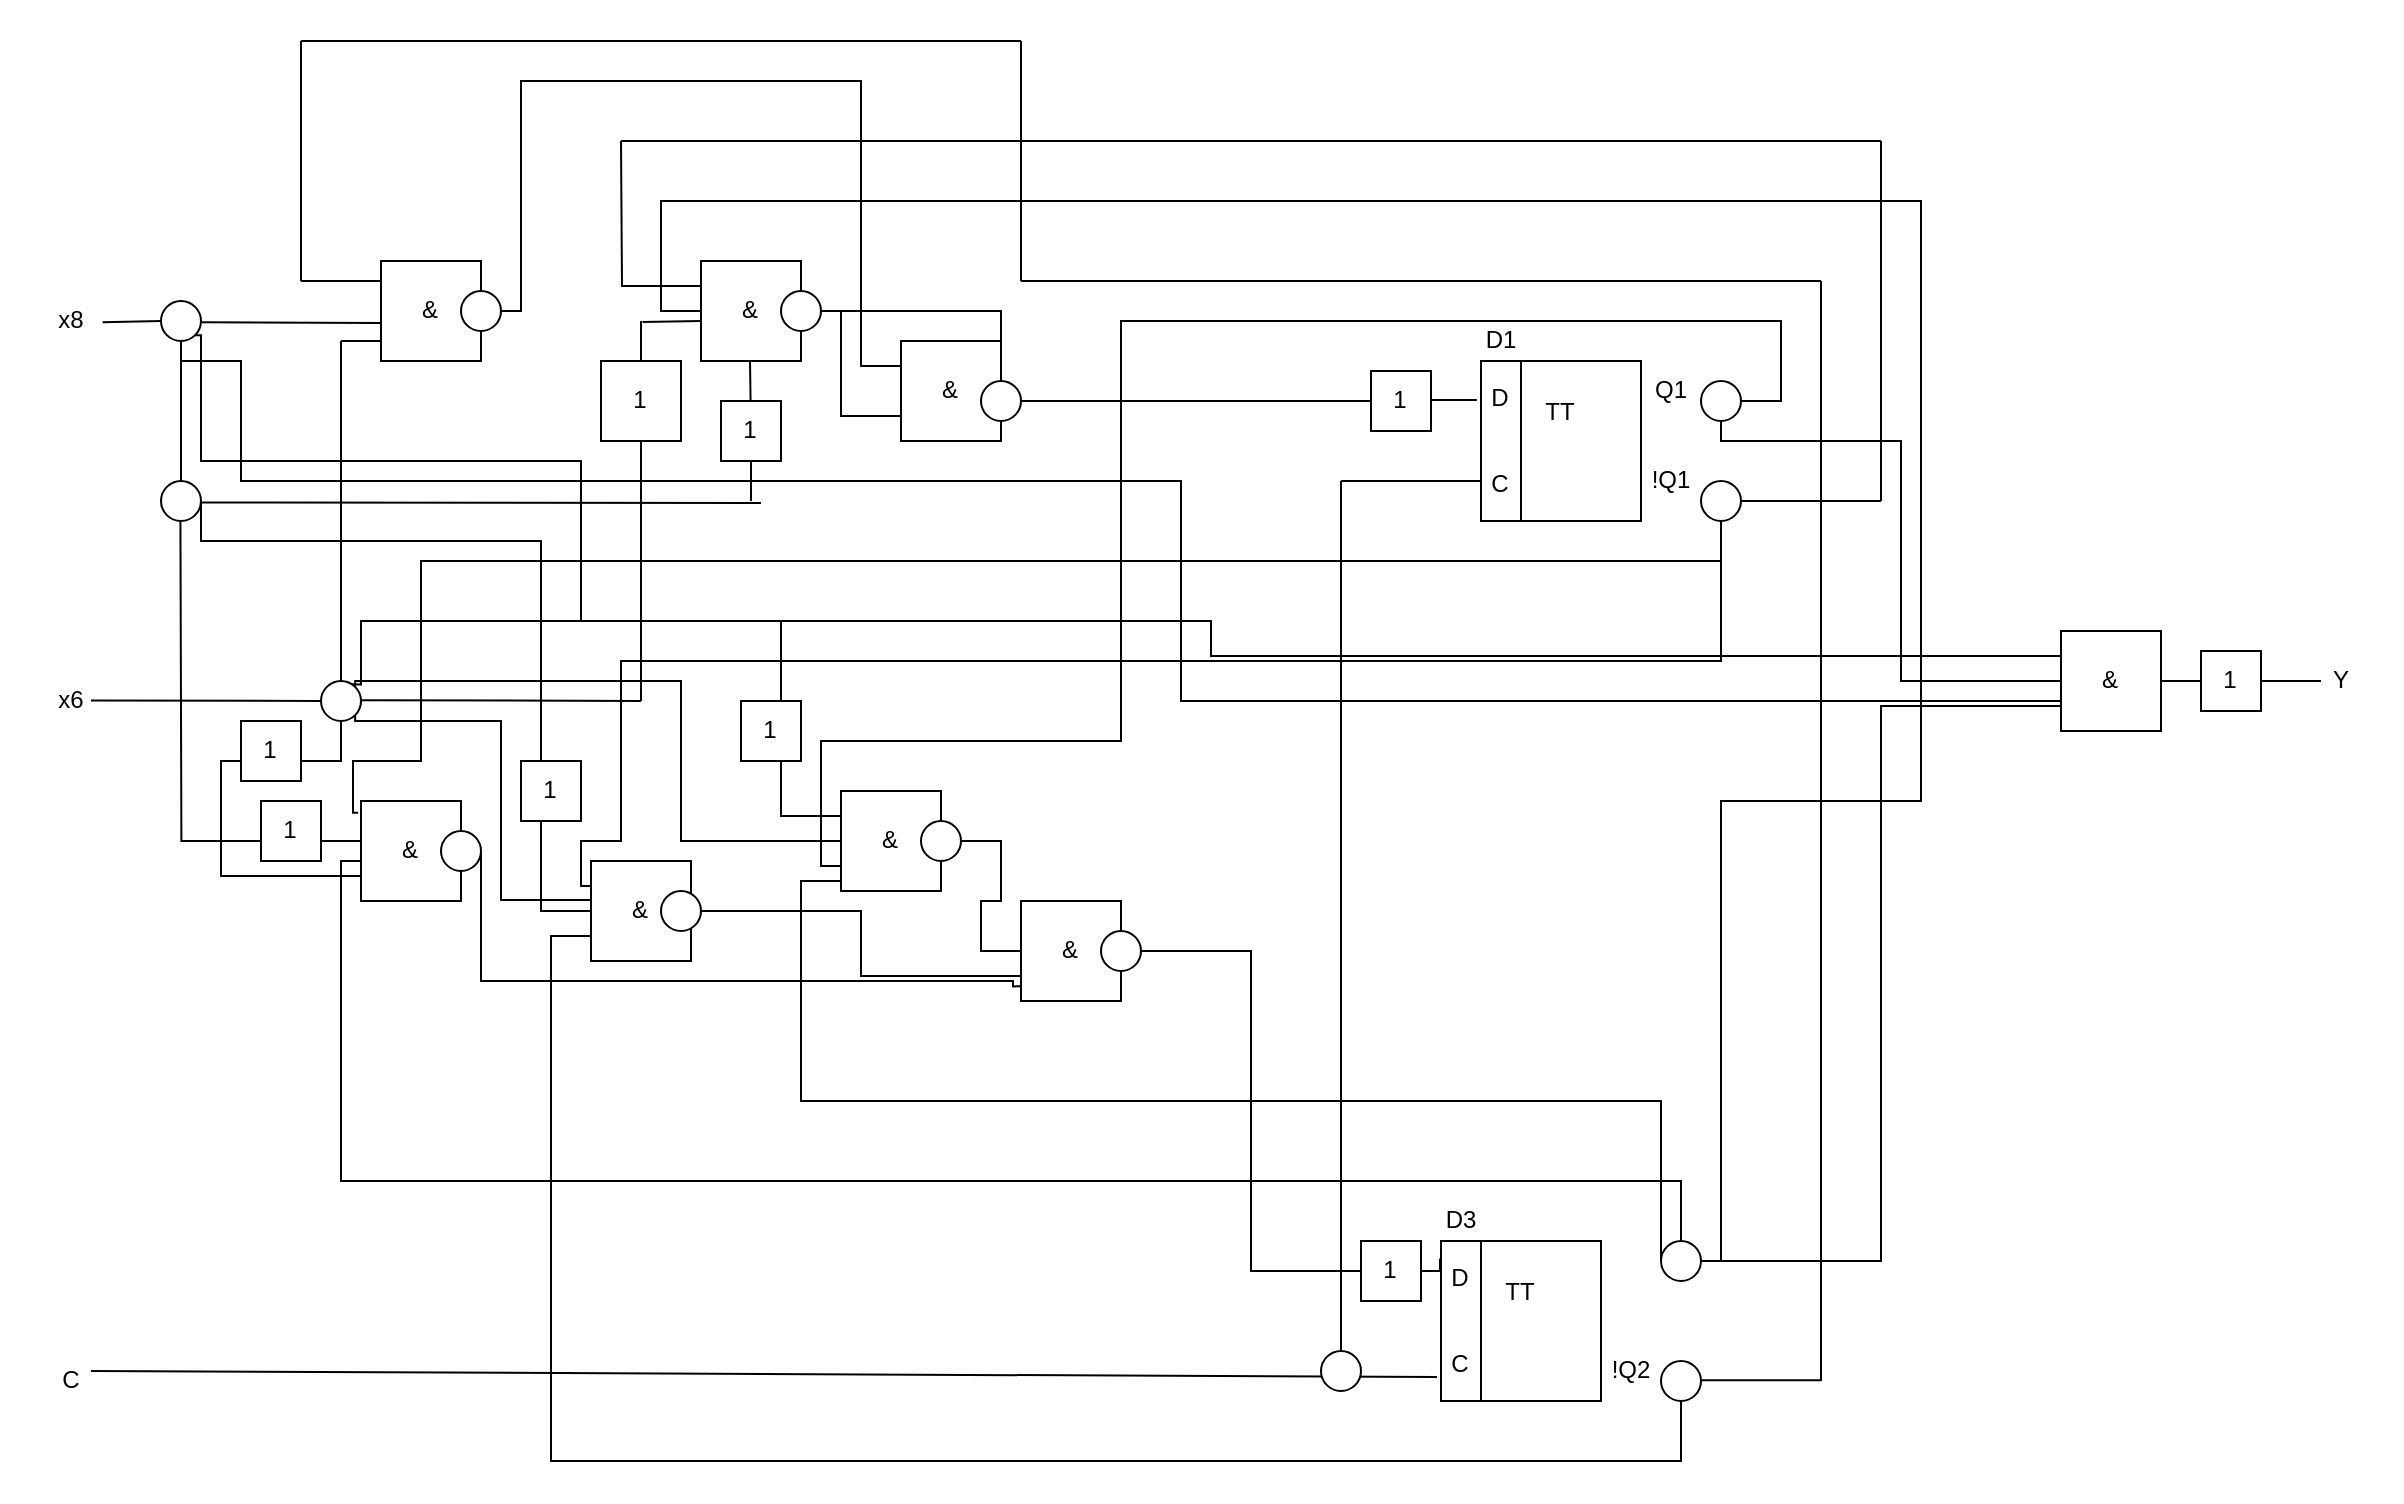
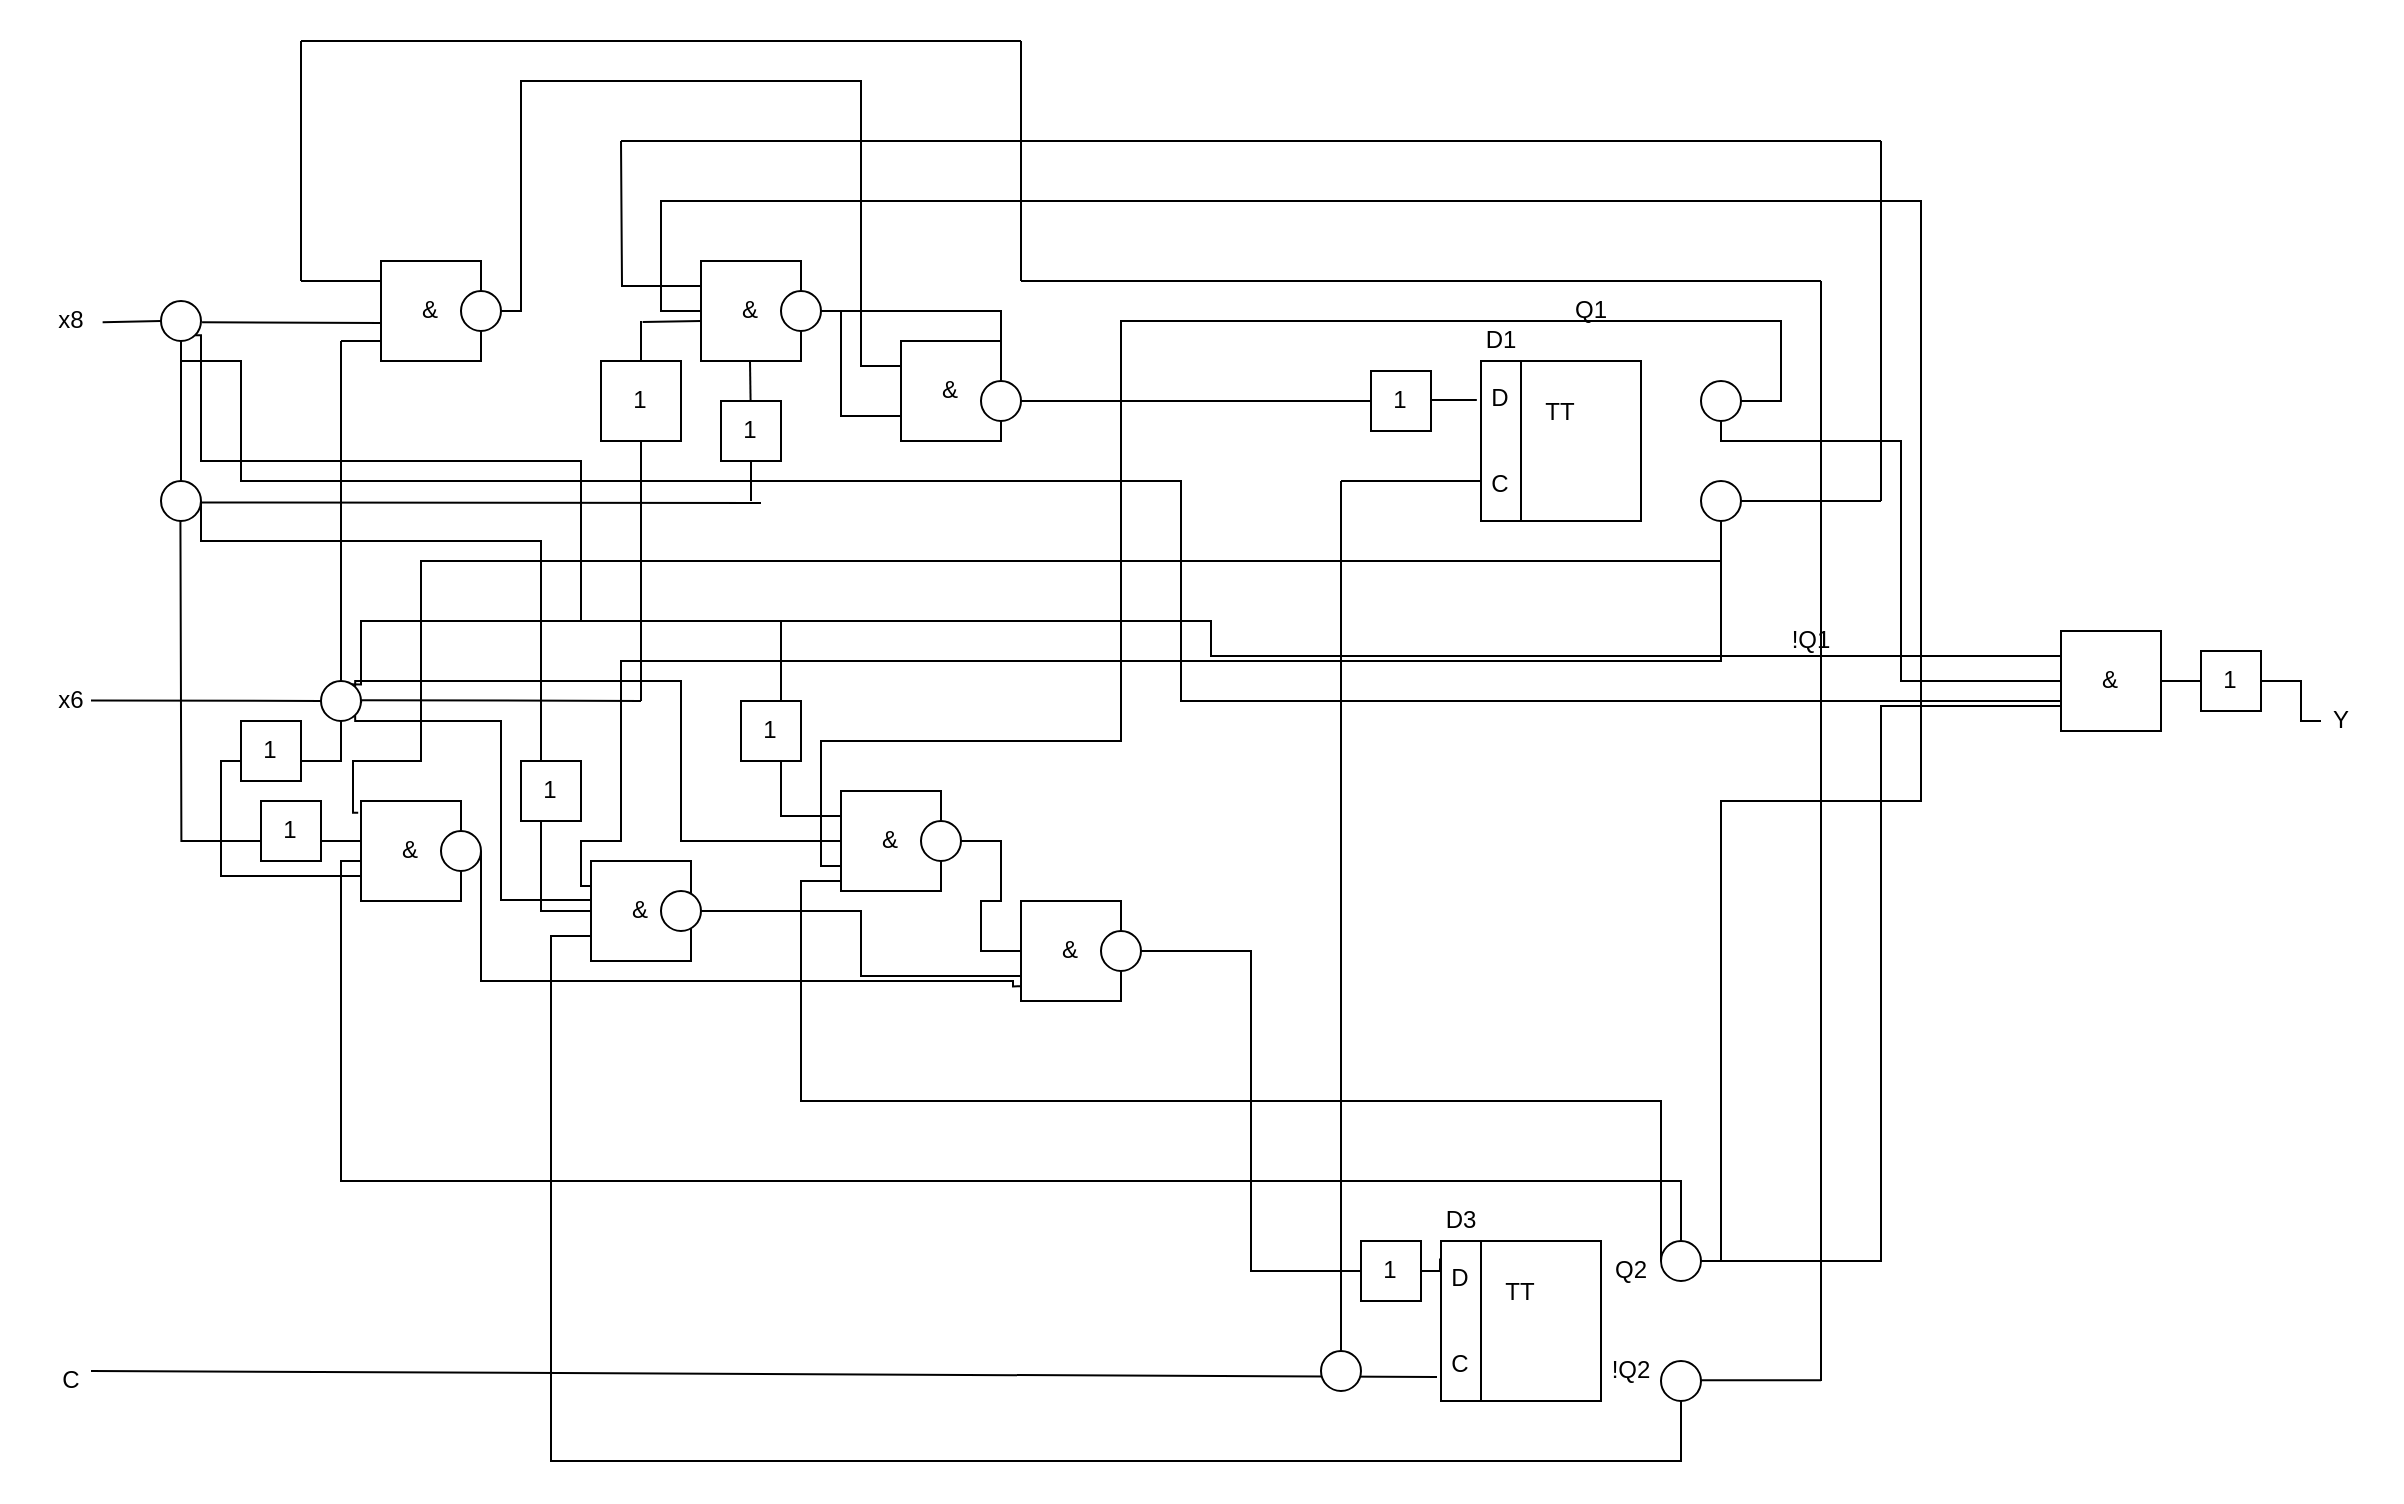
(1671, 391) -> (1591, 311)
(1671, 481) -> (1811, 641)
(2341, 681) -> (2341, 721)
none -> (1631, 1271)
